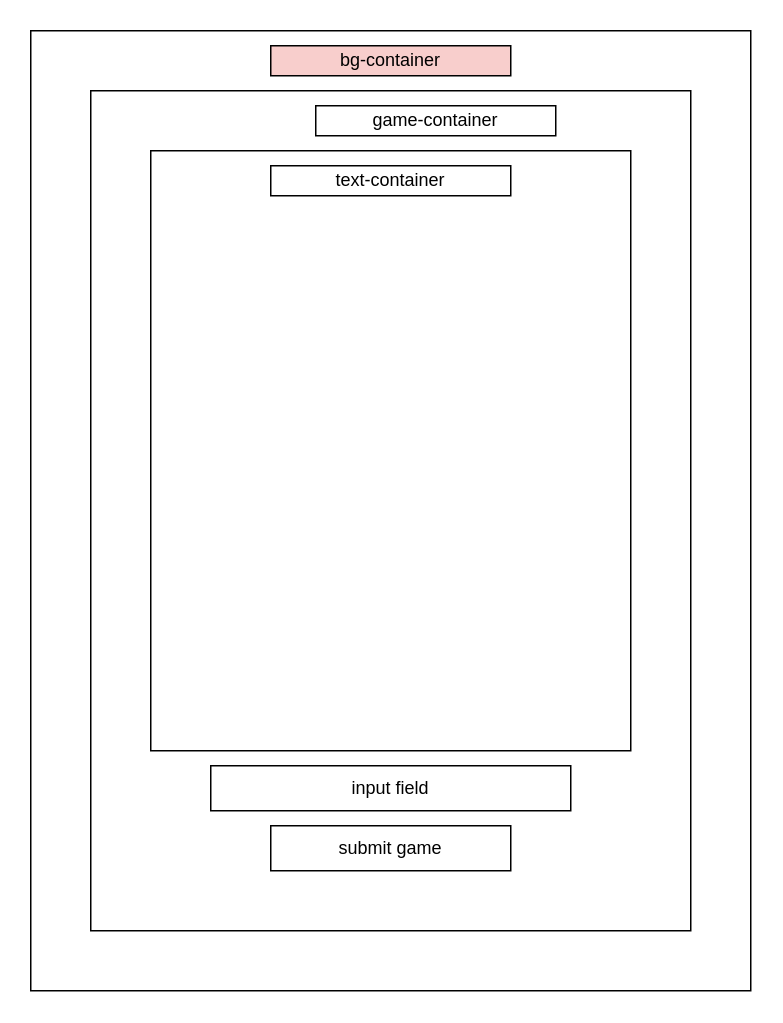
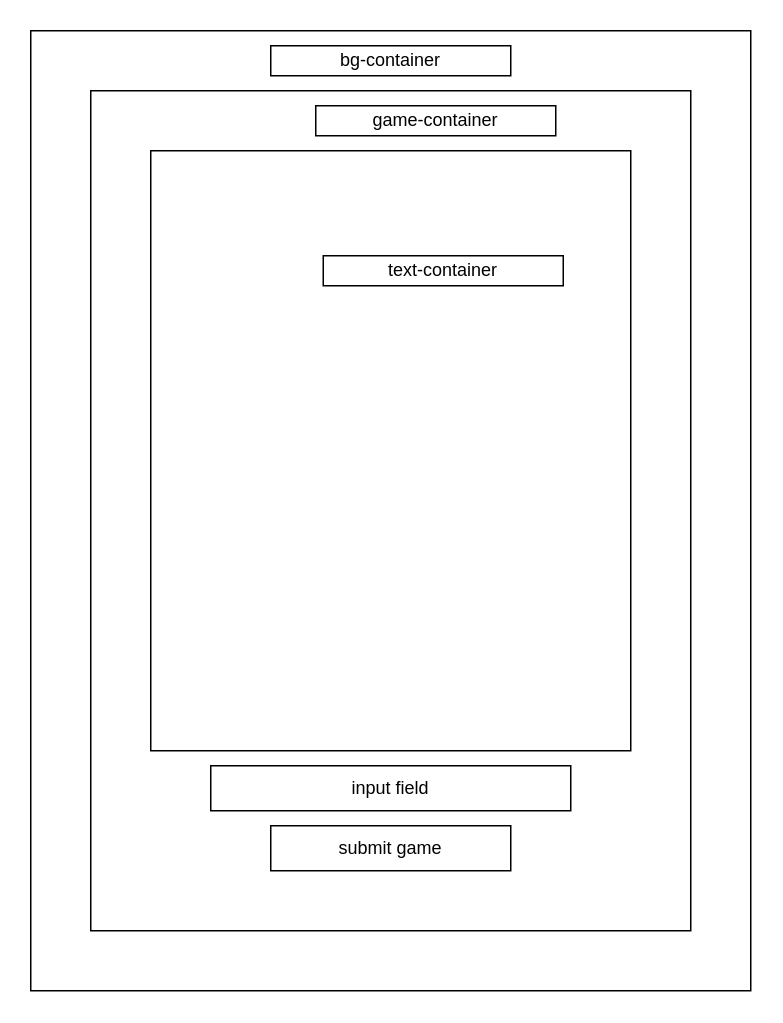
(391, 61) -> (391, 61)
(391, 181) -> (443, 271)
